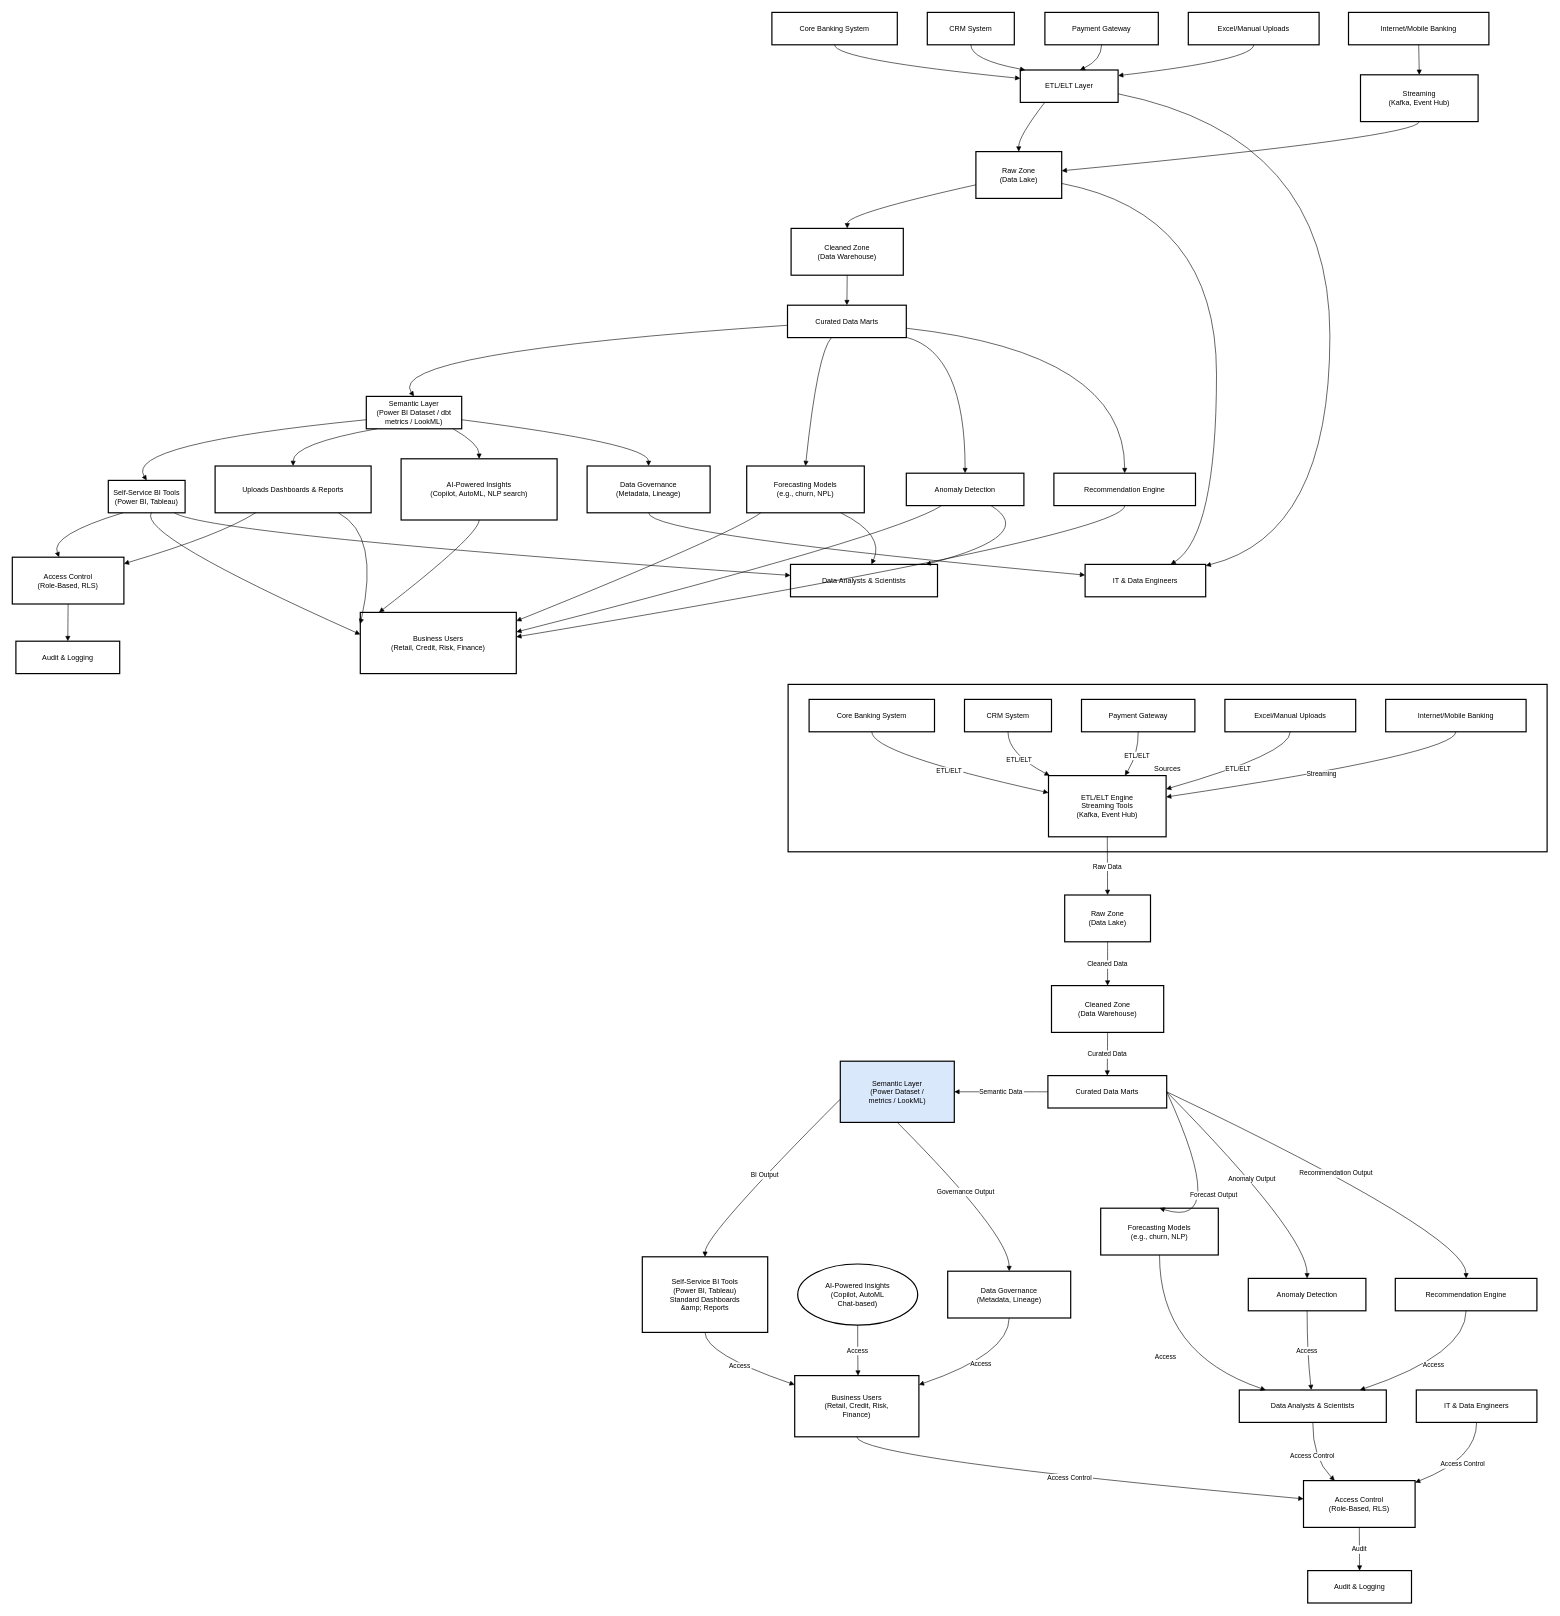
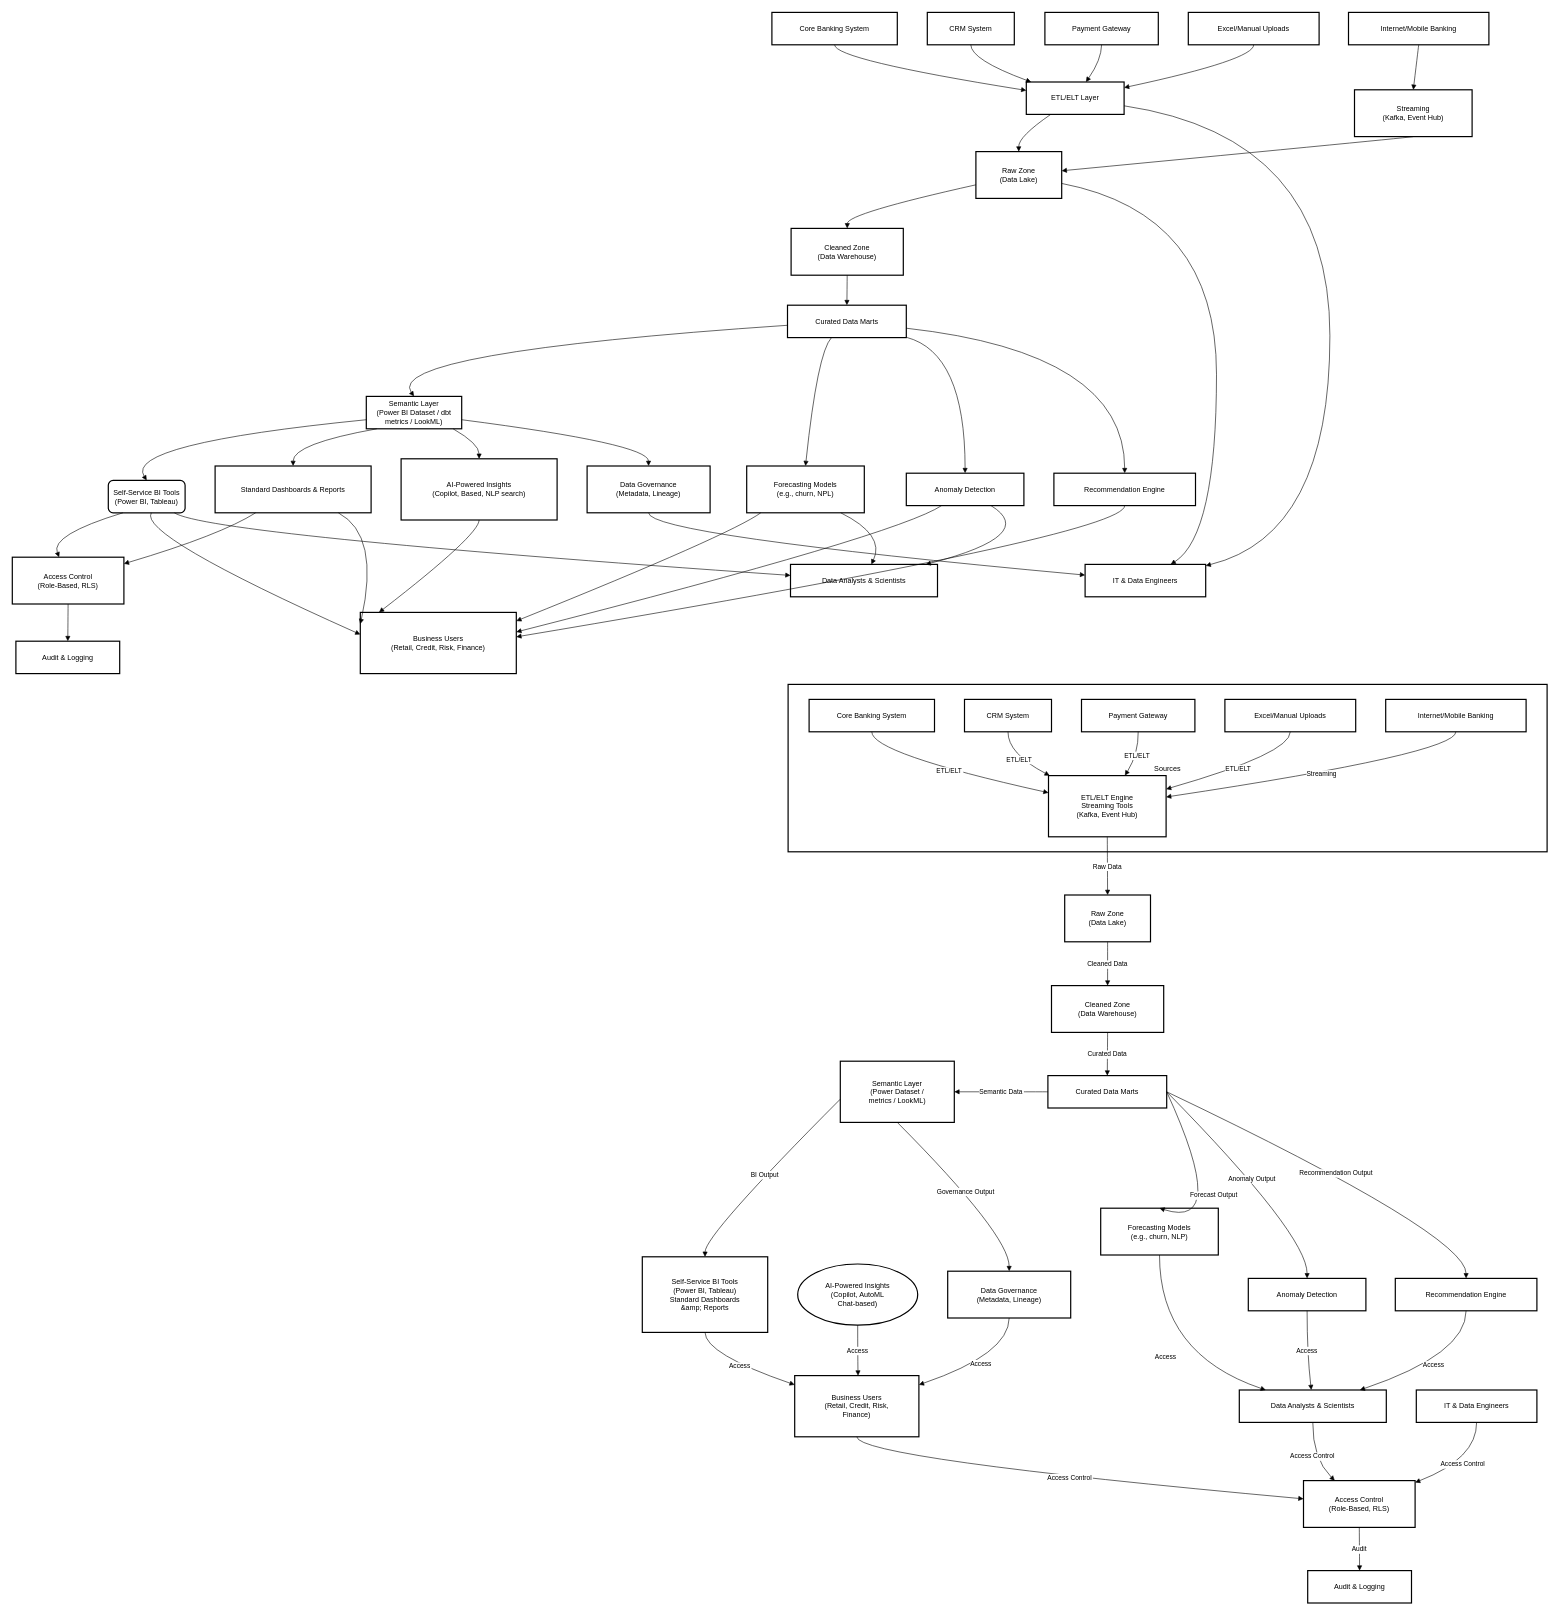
(1069, 86) -> (1075, 98)
(1419, 98) -> (1413, 113)
(293, 489) -> (293, 489)
(479, 489) -> (479, 489)
(147, 497) -> (147, 497)
(897, 1092) -> (897, 1092)
